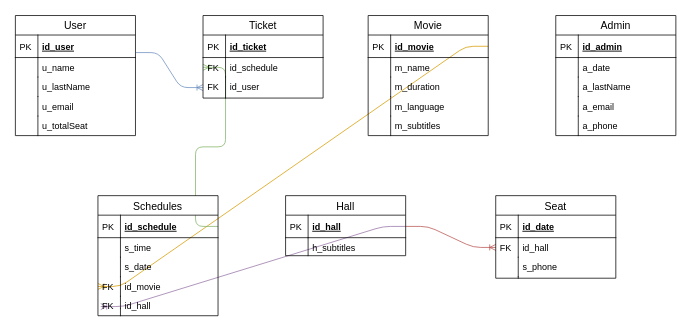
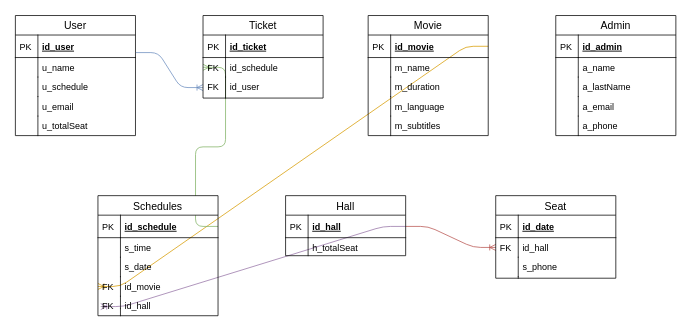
(597, 68) -> (597, 68)
(66, 87) -> (66, 87)
(337, 248) -> (339, 248)
